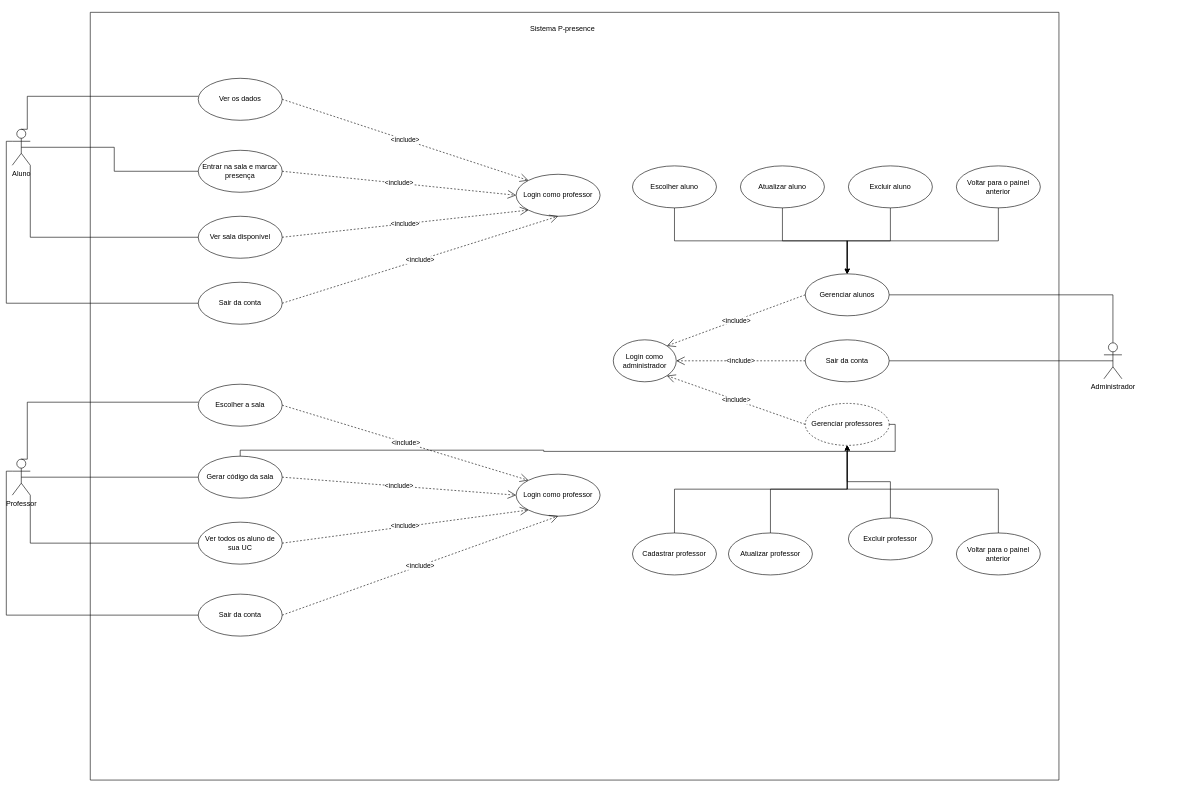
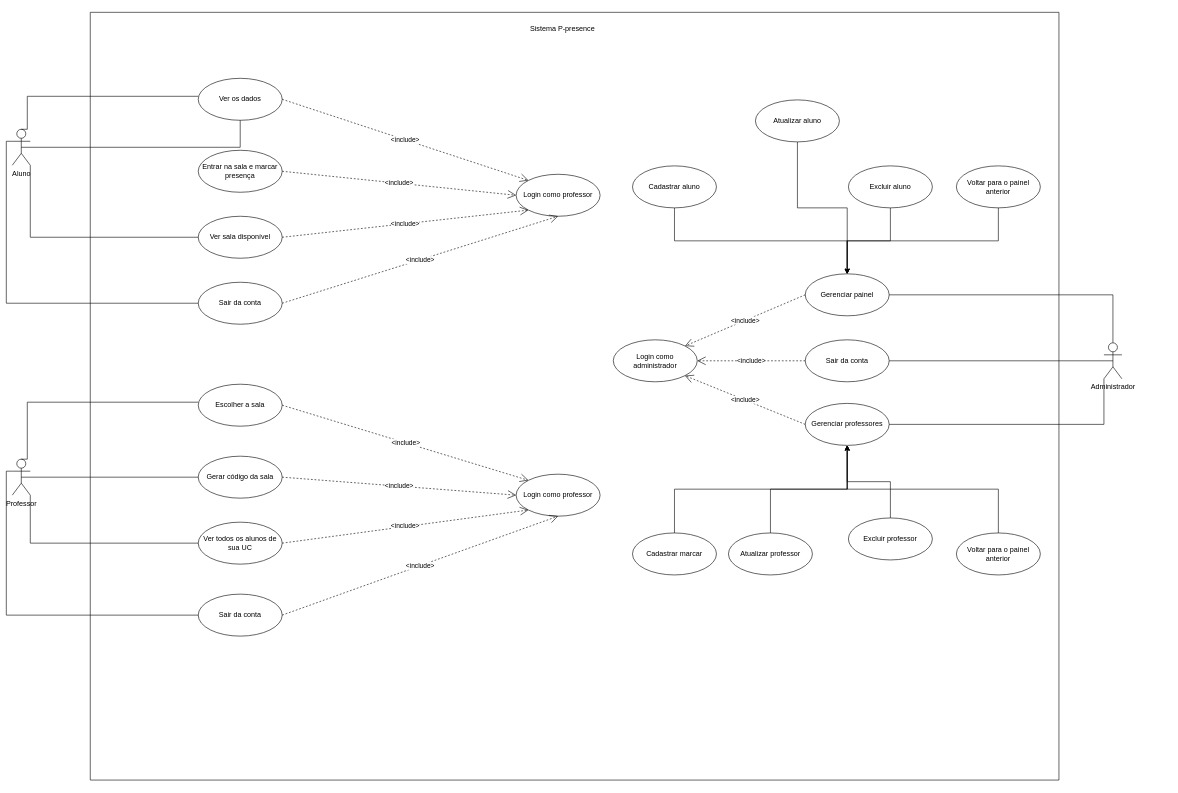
(143, 171) -> (189, 147)
(675, 187) -> (675, 187)
(783, 187) -> (798, 121)
(848, 295) -> (848, 295)
(645, 361) -> (656, 361)
(848, 425) -> (848, 425)
(680, 452) -> (1019, 425)
(240, 543) -> (240, 543)
(675, 554) -> (675, 554)
